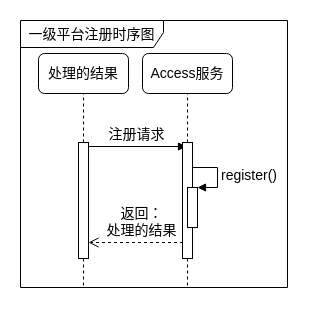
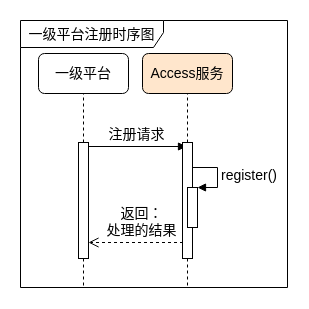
(84, 74) -> (84, 74)
(188, 74) -> (188, 74)
